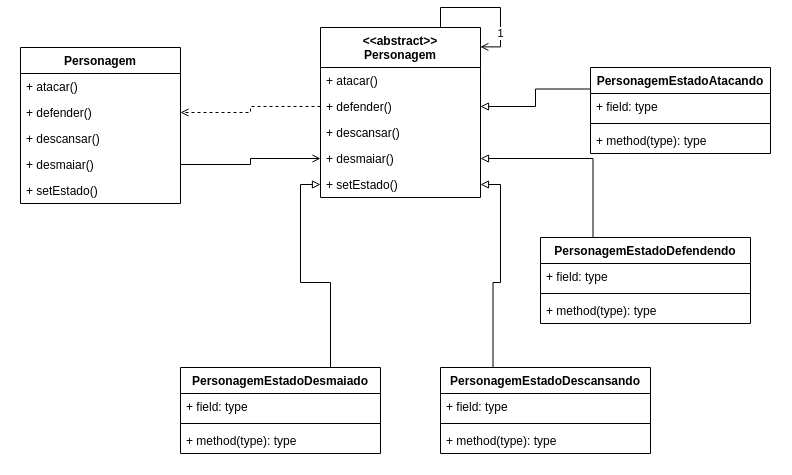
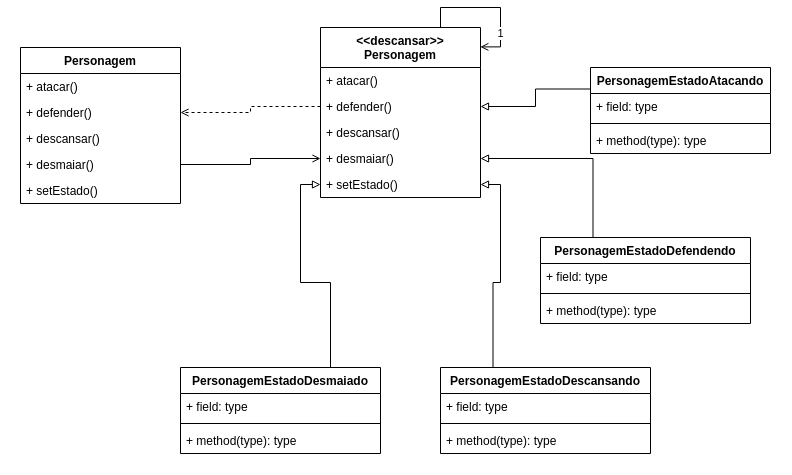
(401, 49) -> (401, 49)
